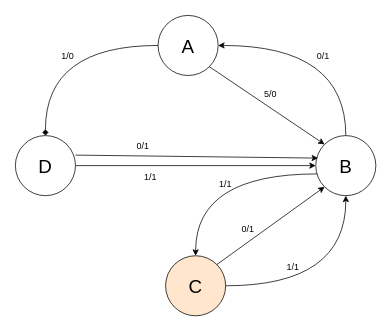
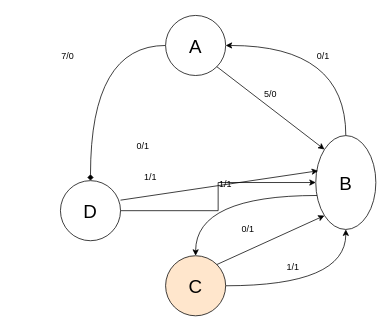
(188, 45) -> (195, 45)
(68, 57) -> (68, 57)
(45, 165) -> (90, 210)
(345, 165) -> (345, 182)
